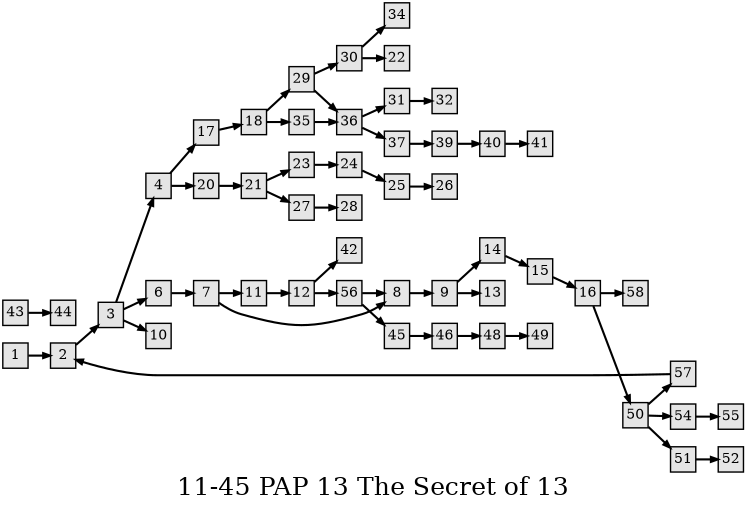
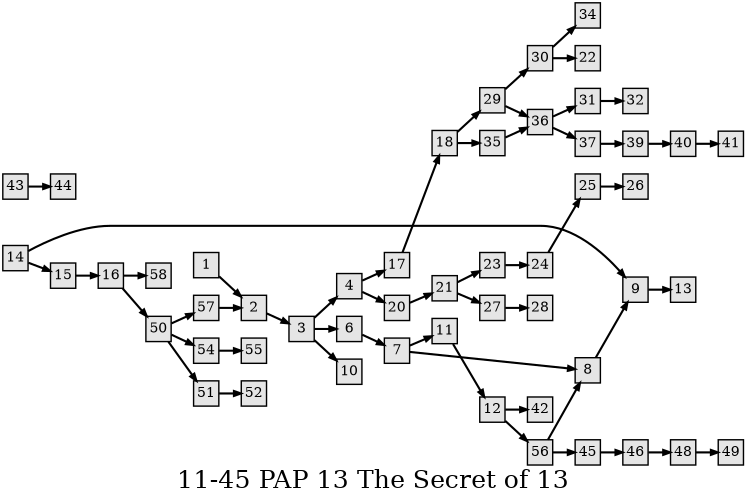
(466, 274) -> (329, 226)
